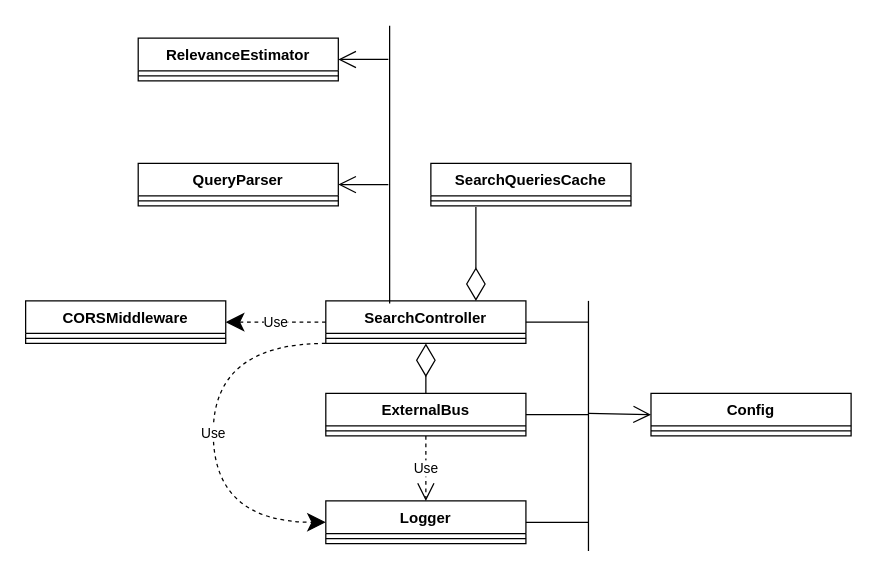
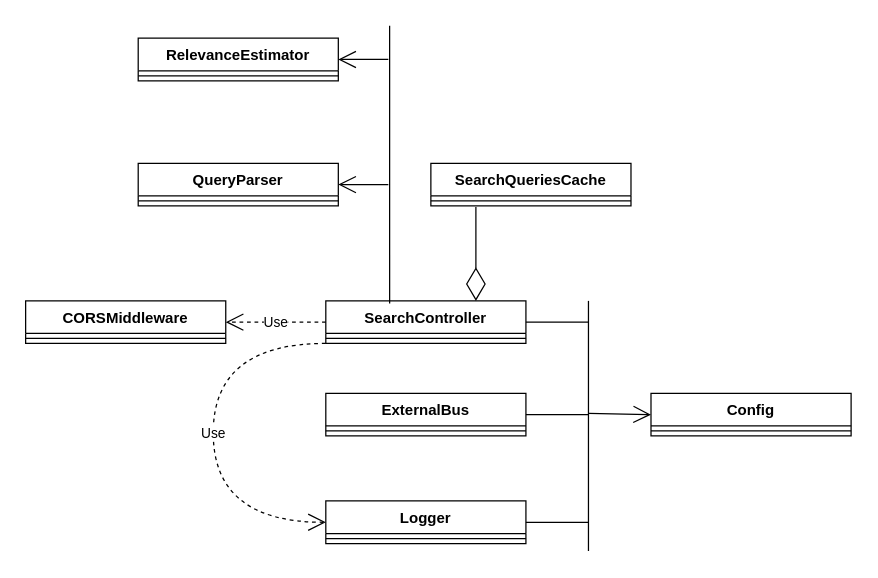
(241, 322) -> (235, 322)
(426, 385) -> none
(426, 468) -> none
(253, 510) -> (259, 510)
